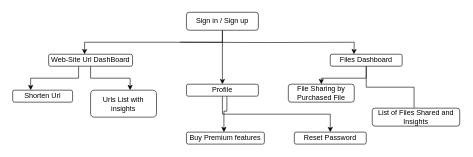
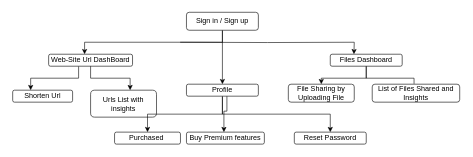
(321, 93) -> (321, 93)
(416, 117) -> (416, 93)
none -> (147, 120)
none -> (147, 138)
